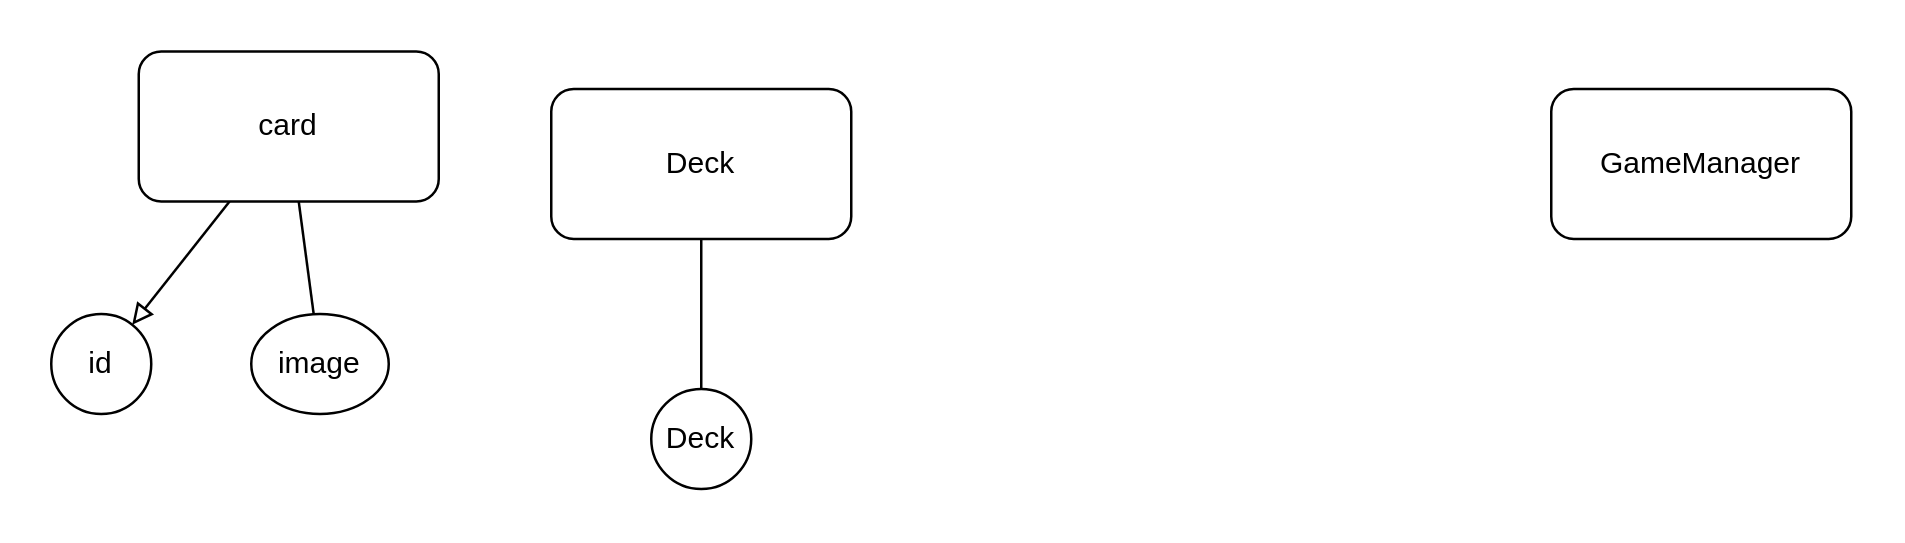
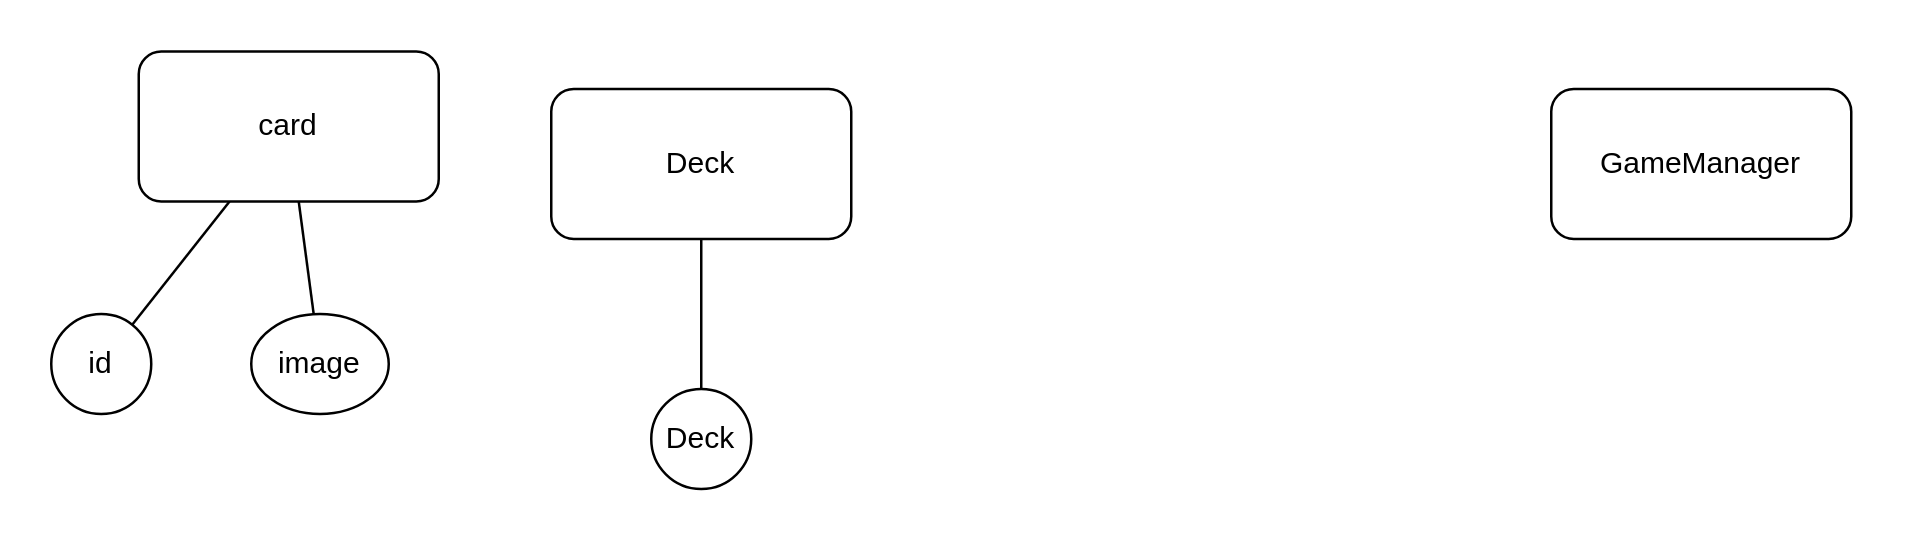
(145, 308) -> (140, 314)
